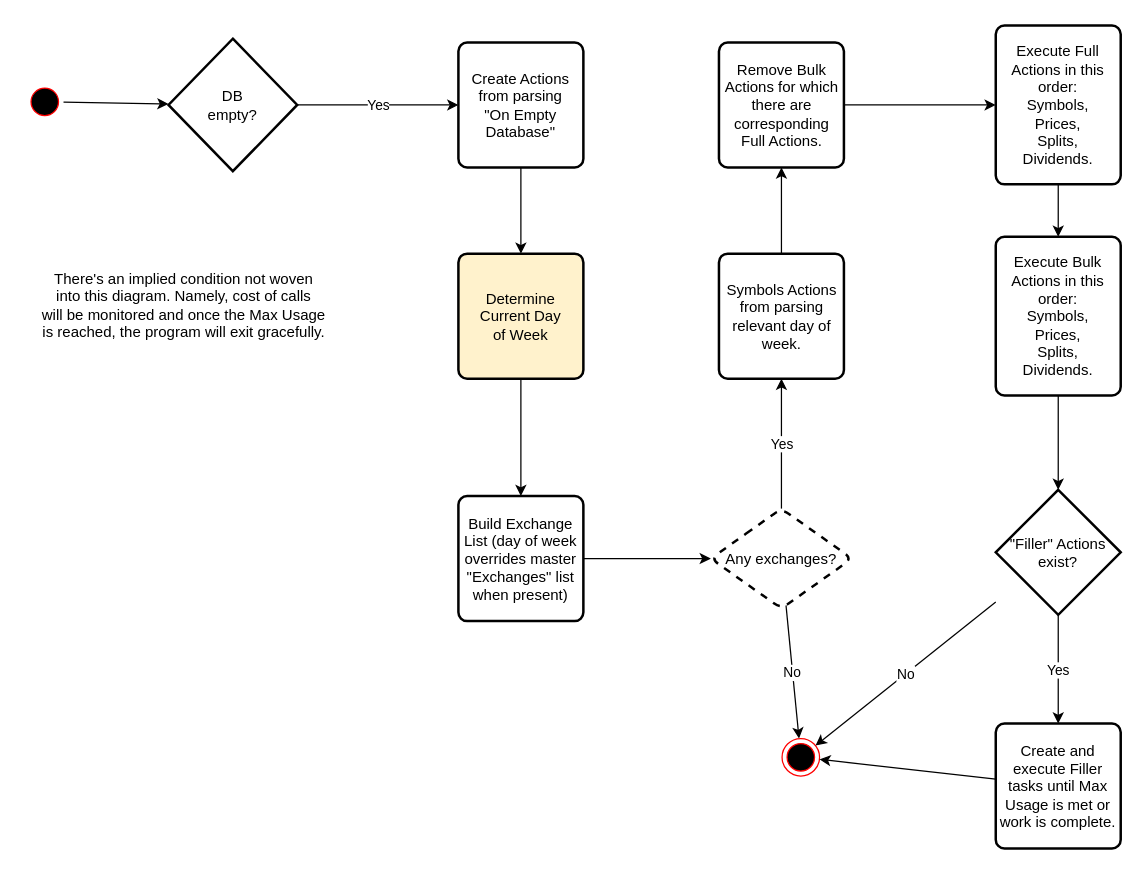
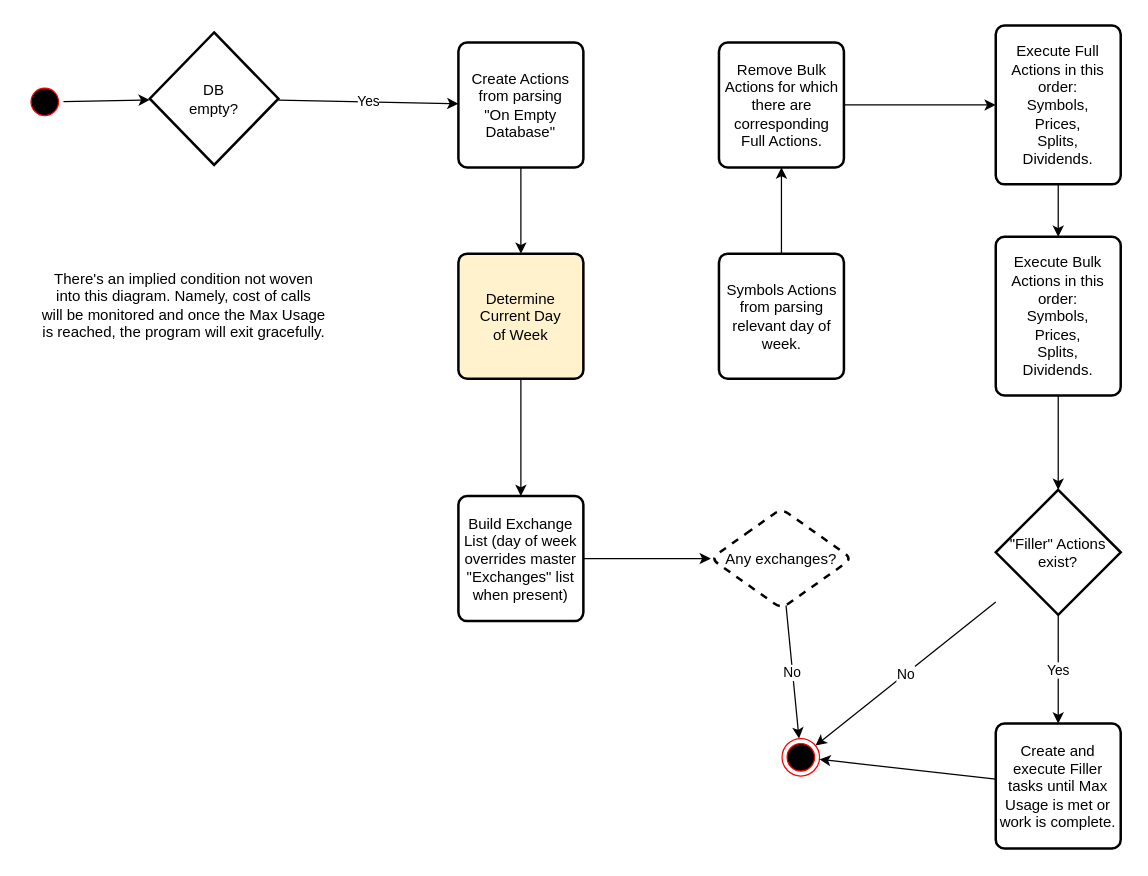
(233, 105) -> (214, 99)
(781, 448) -> none
